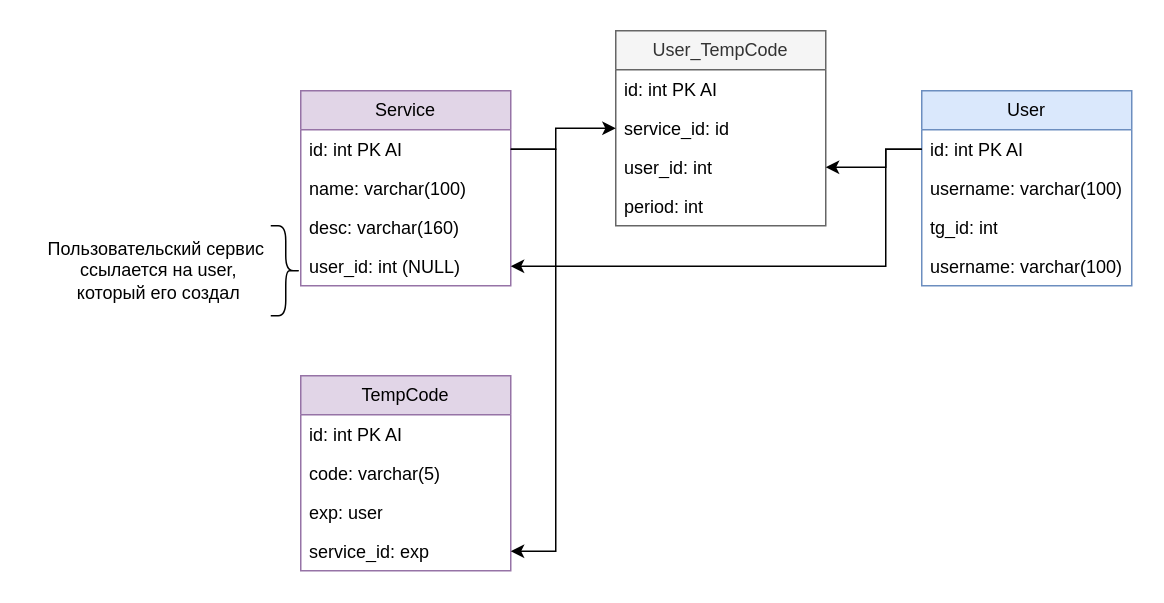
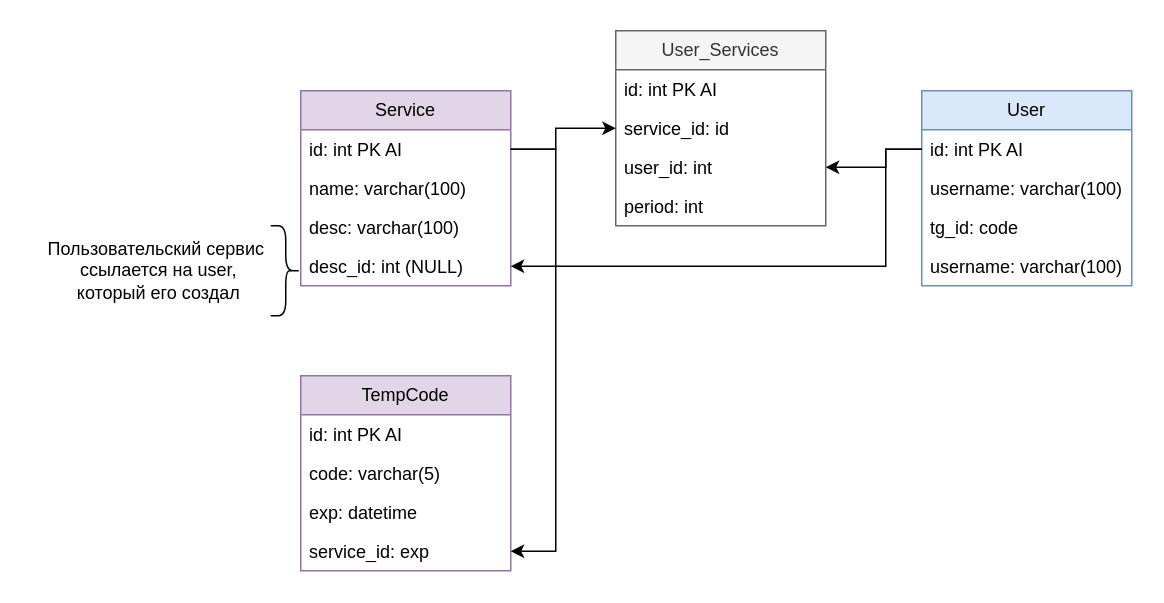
(721, 50) -> (721, 50)
(396, 229) -> (396, 229)
(972, 229) -> (979, 229)
(394, 268) -> (394, 268)
(350, 514) -> (368, 514)
